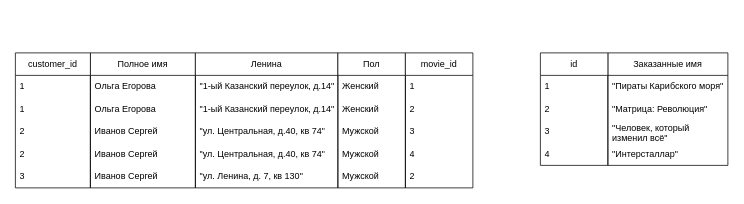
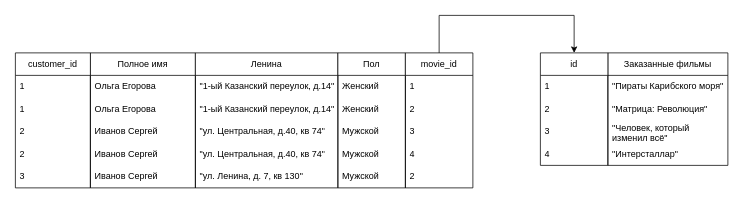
none -> (506, 15)
(668, 64) -> (668, 64)
